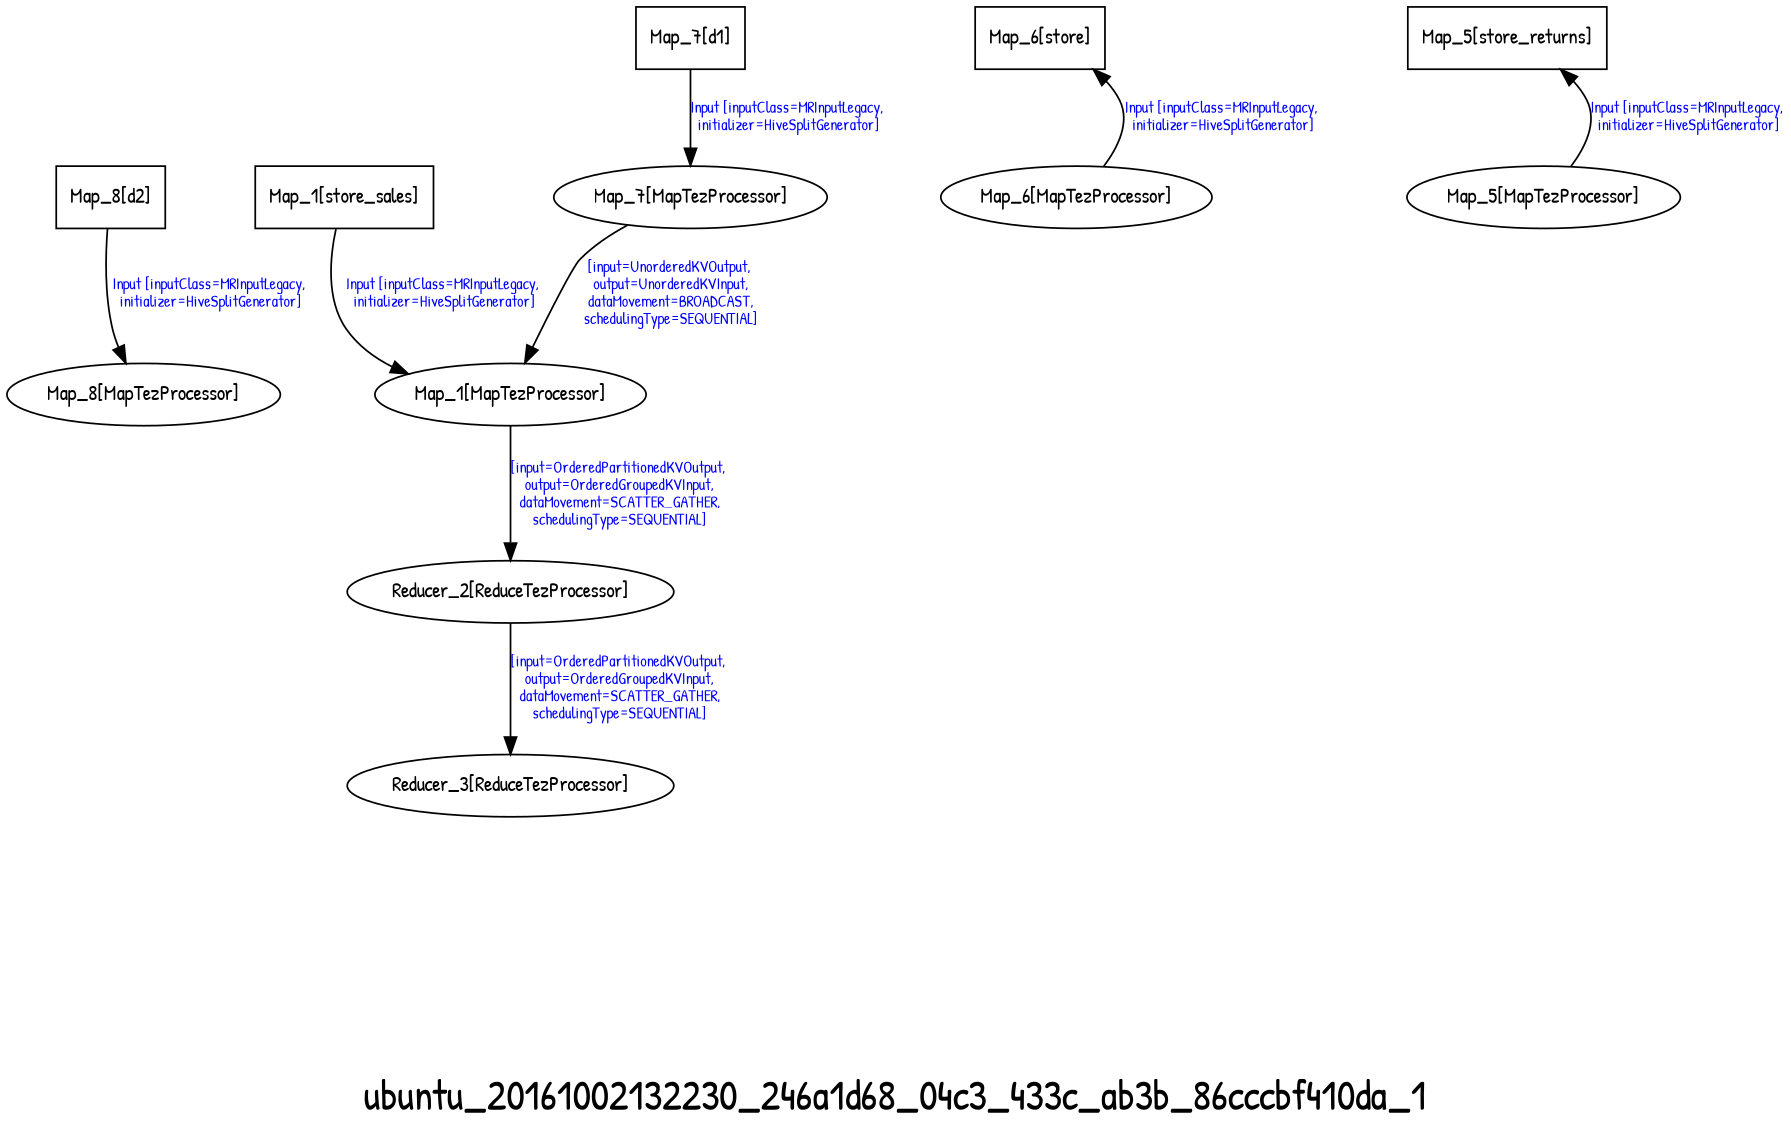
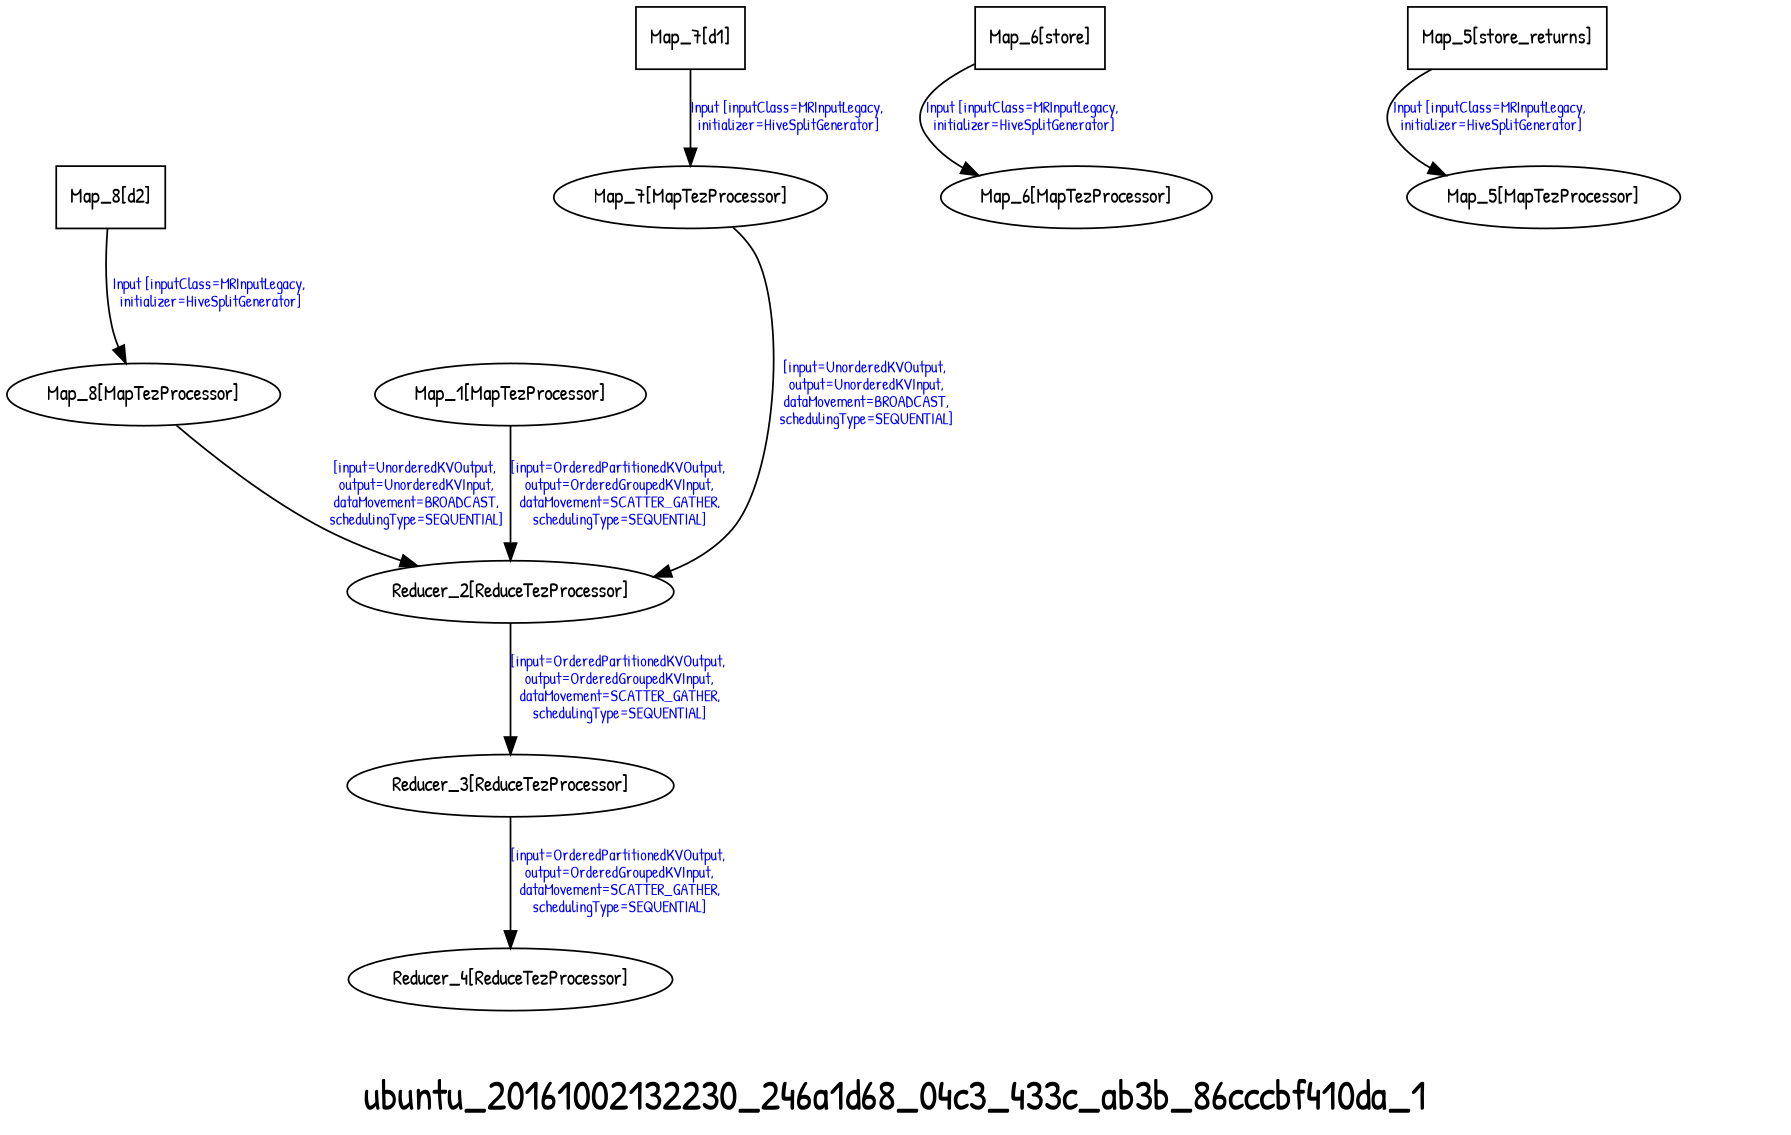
(1123, 124) -> (921, 112)
(1591, 124) -> (1387, 118)
(344, 197) -> none
(569, 277) -> (770, 414)
none -> (282, 504)
none -> (511, 979)
